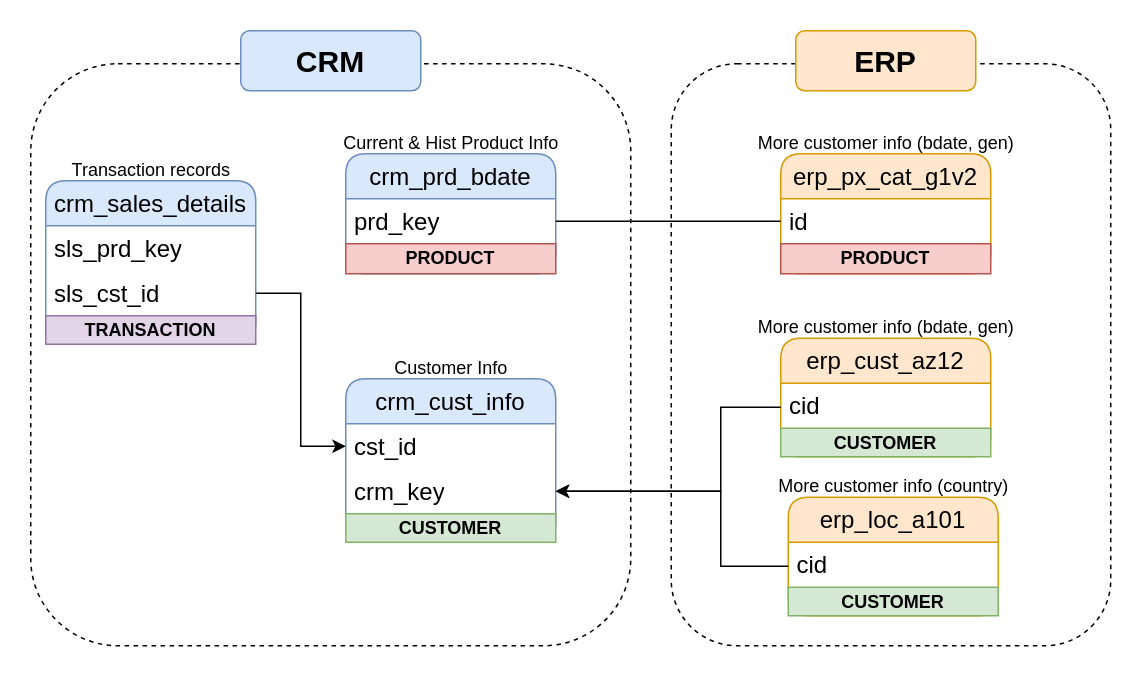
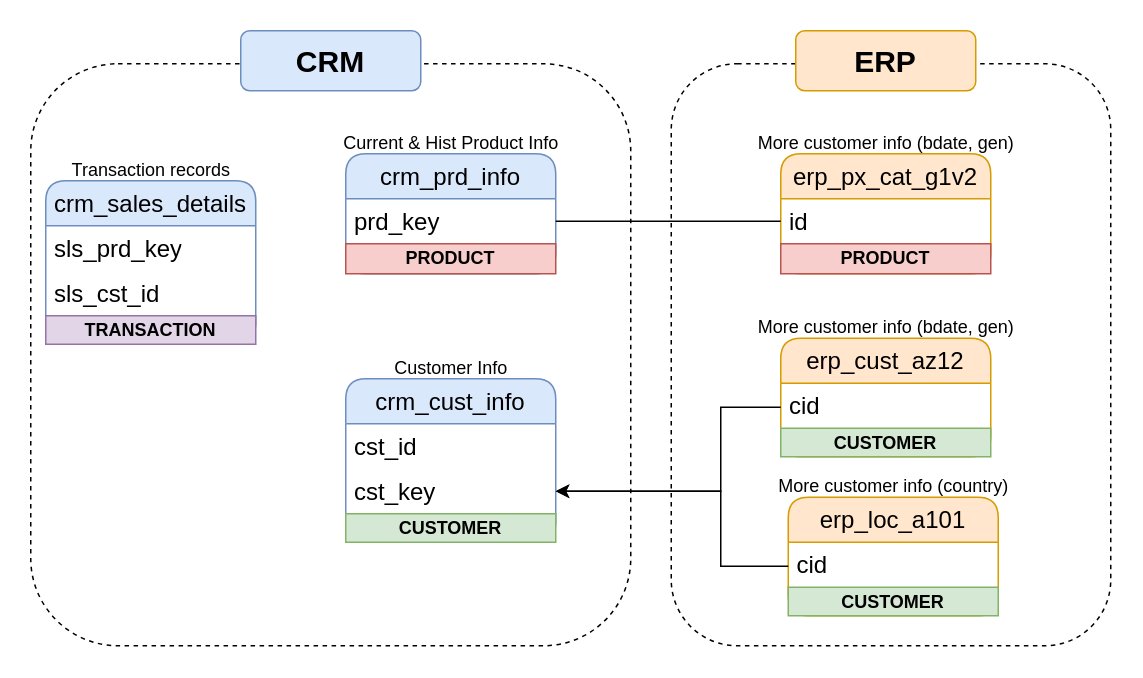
(451, 176) -> (451, 176)
(301, 365) -> none
(402, 491) -> (402, 491)
